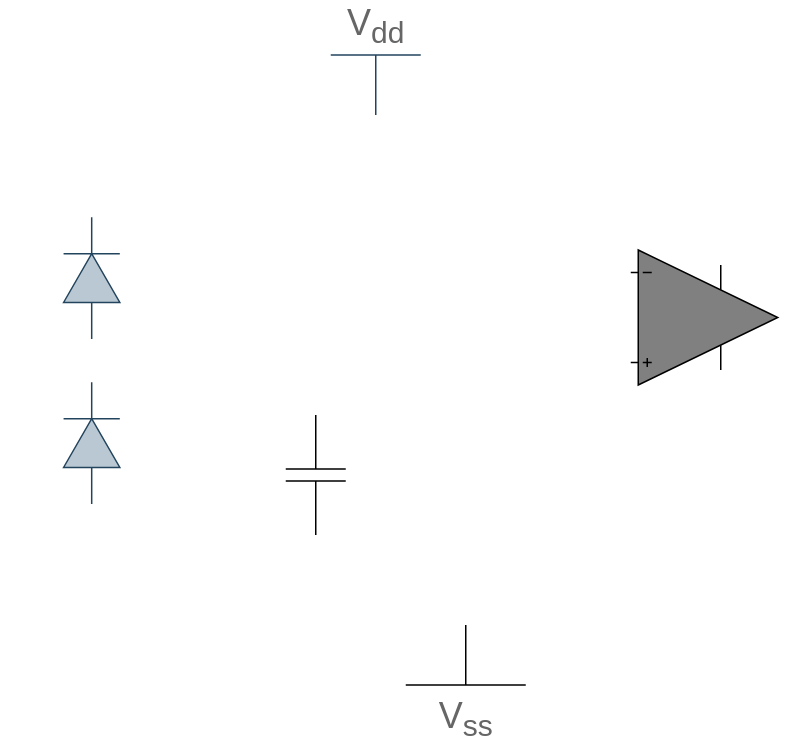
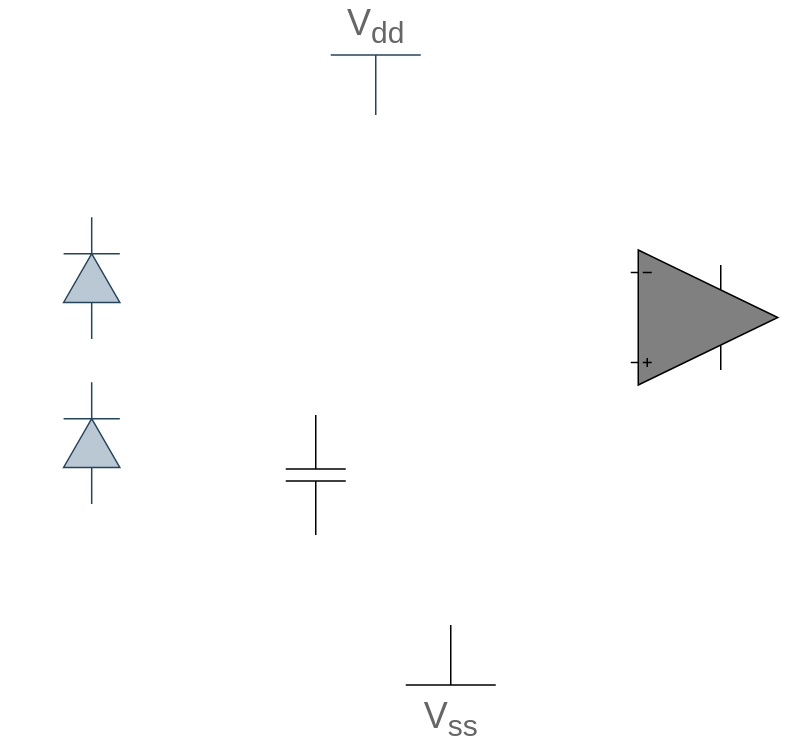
(466, 655) -> (451, 655)
